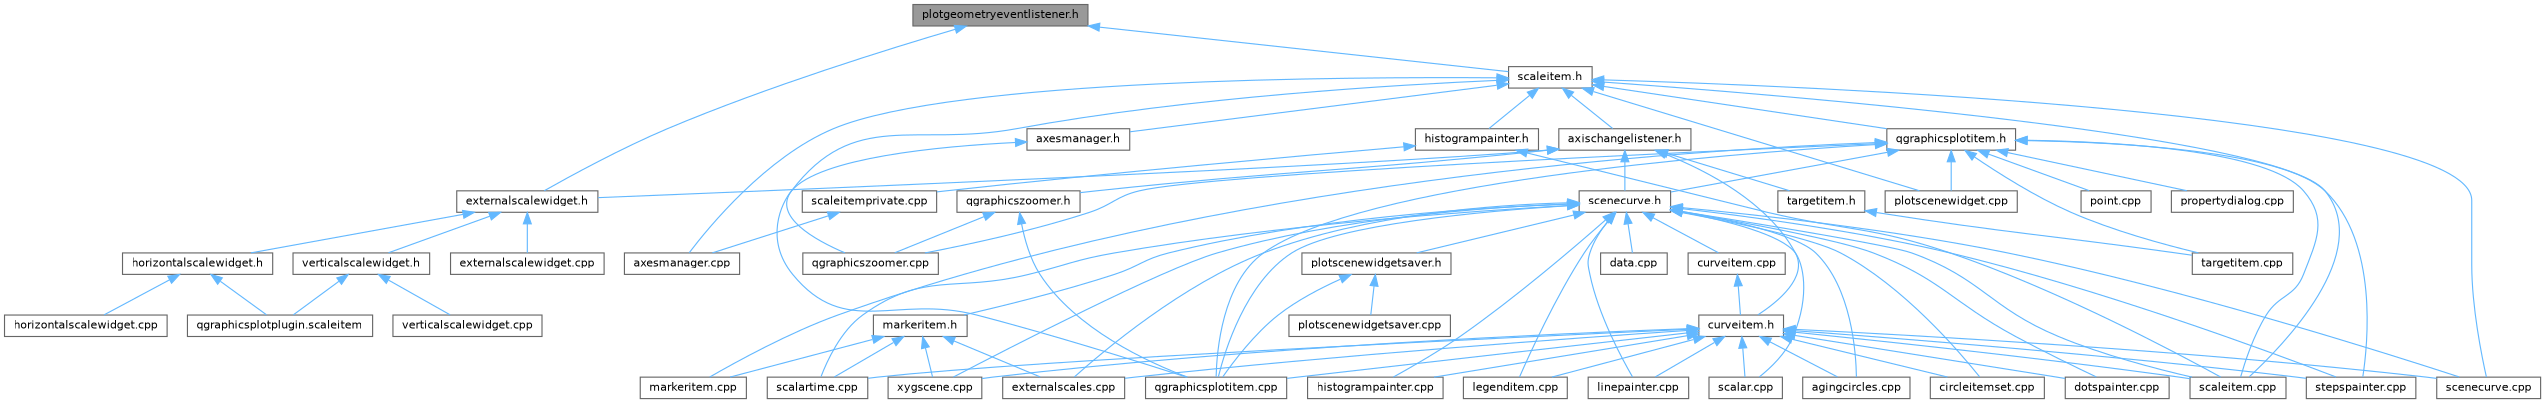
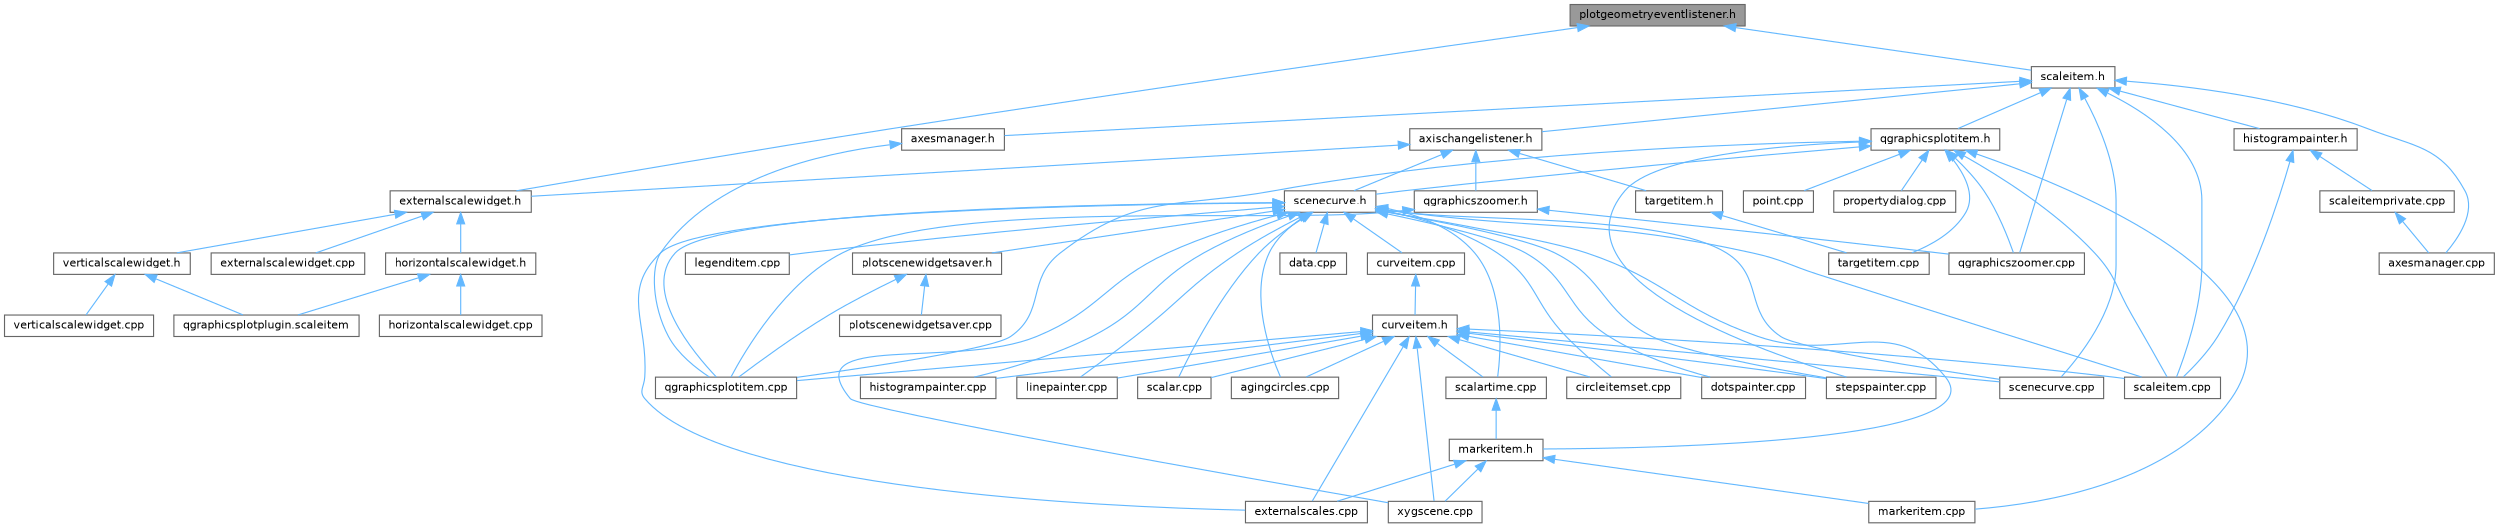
(1746, 199) -> none
(1951, 202) -> none
(1630, 356) -> none
(864, 360) -> (1496, 425)
